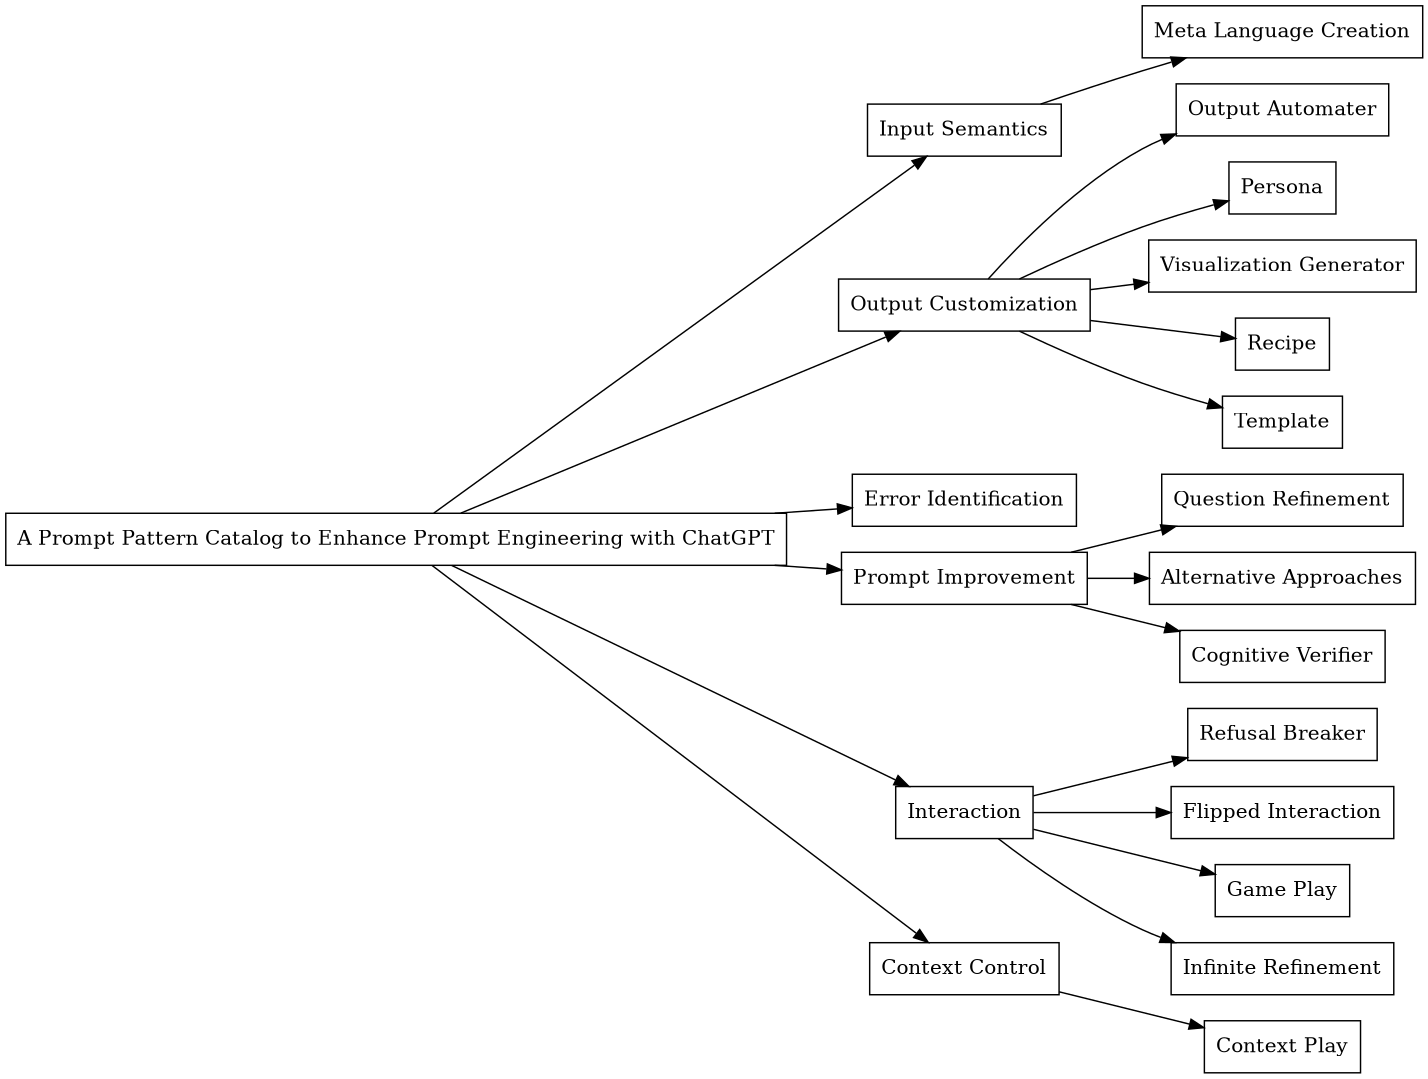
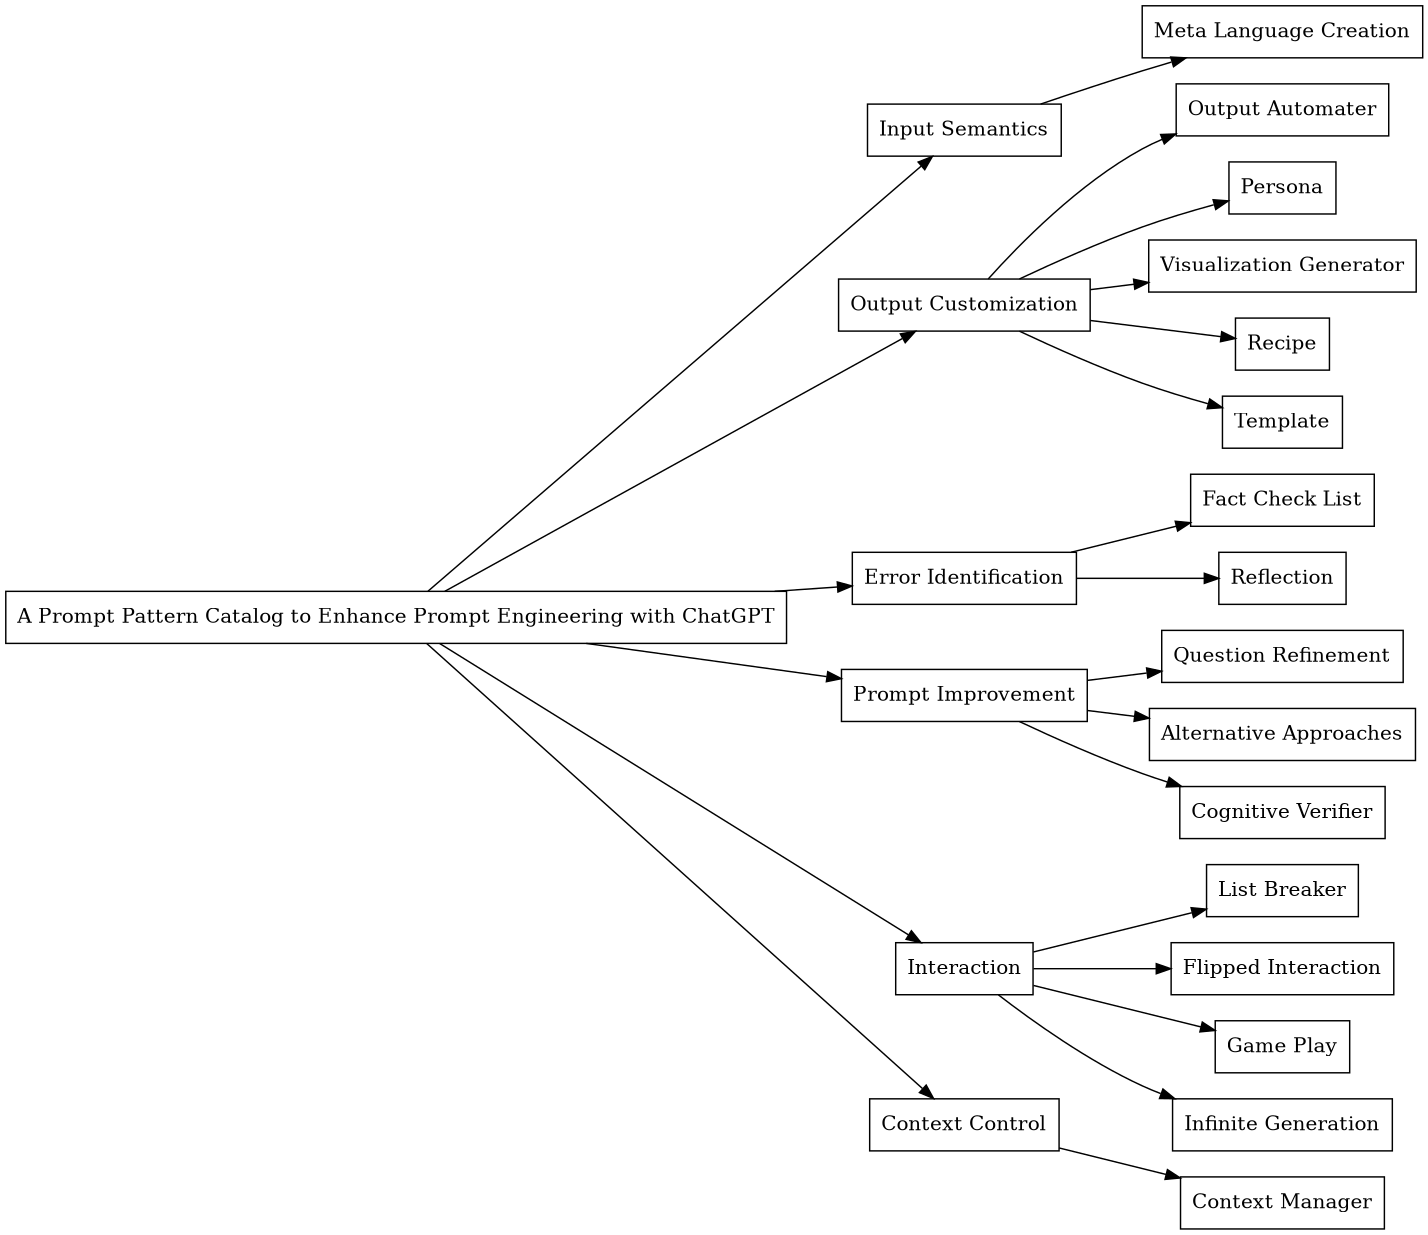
none -> (1282, 500)
none -> (1282, 578)
(1282, 734) -> (1282, 891)
(1282, 969) -> (1282, 1125)
(1282, 1047) -> (1282, 1203)
